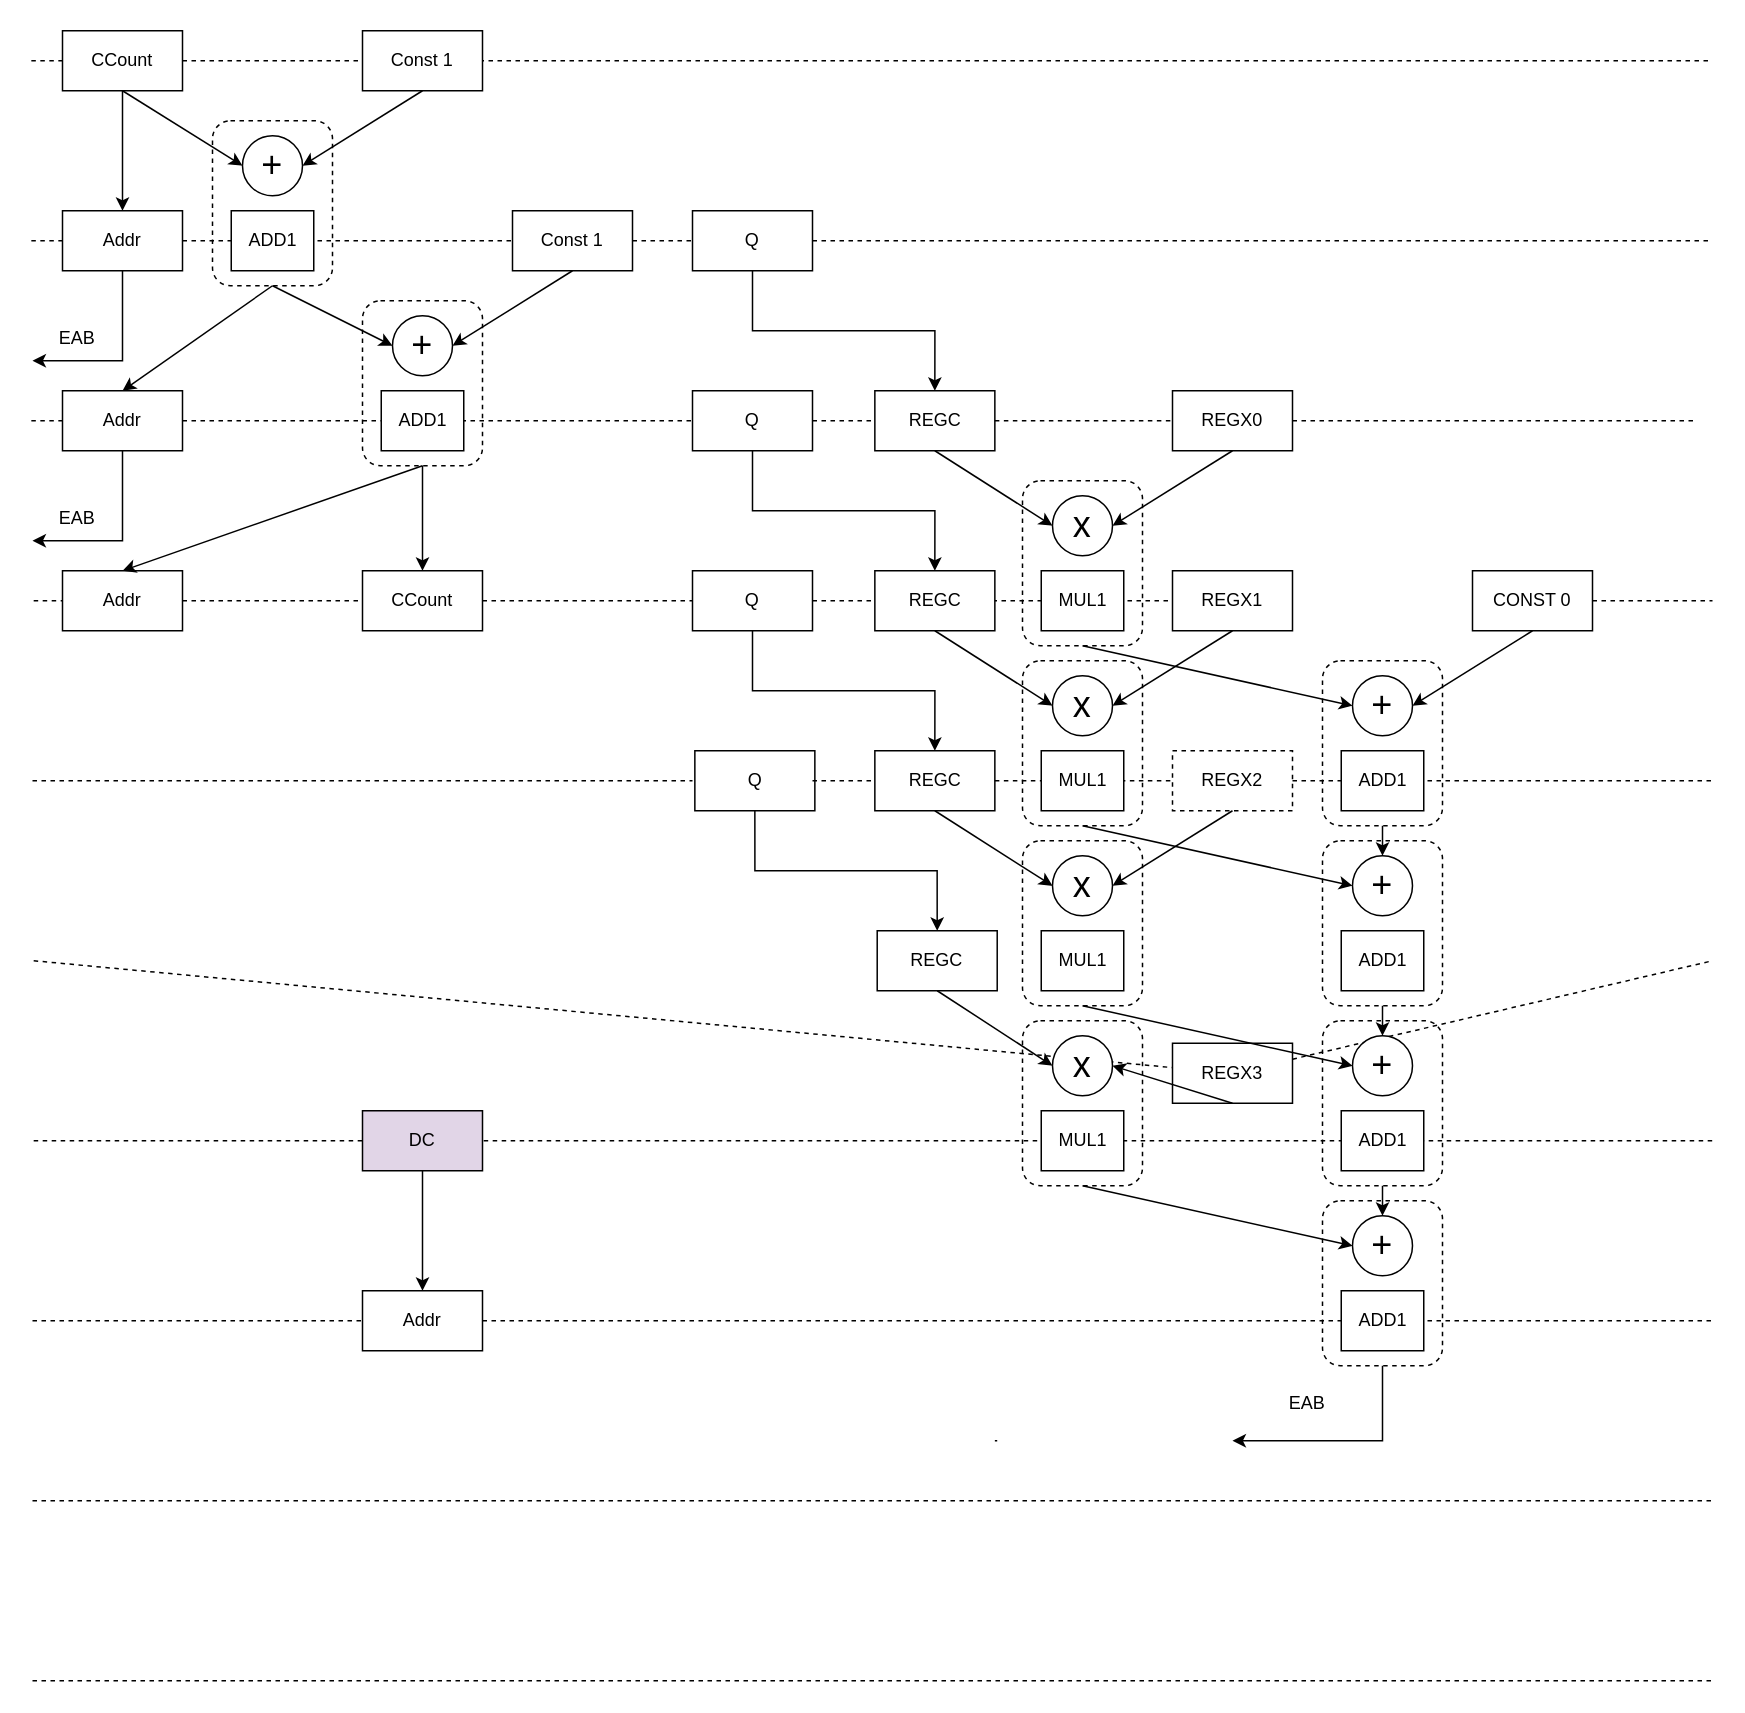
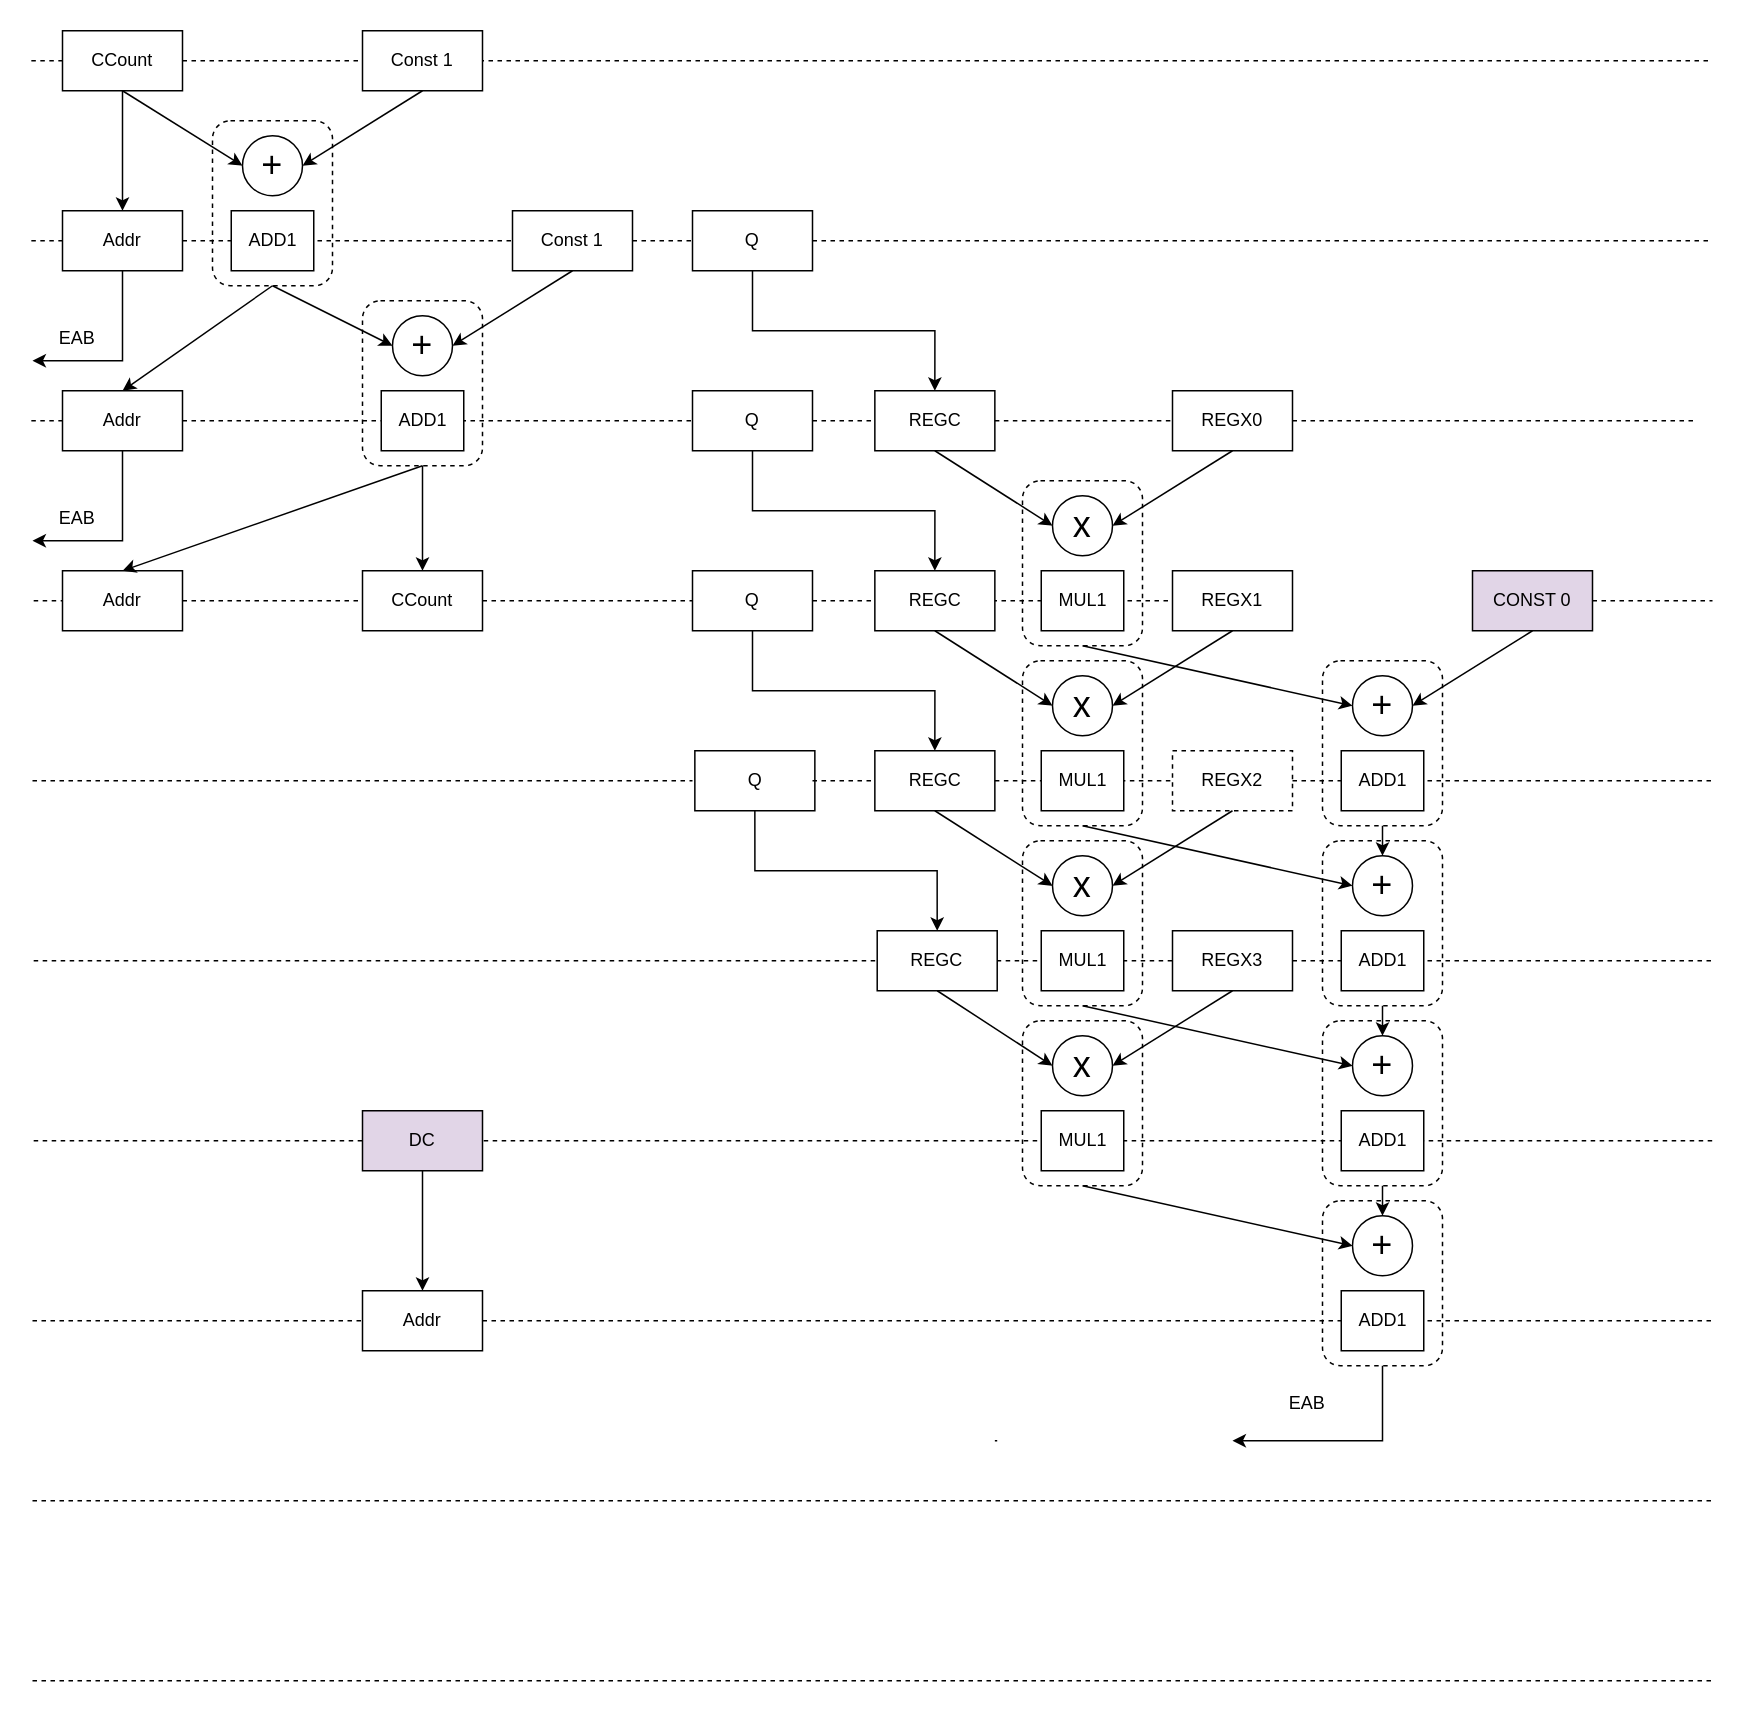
(1532, 601) -> (1532, 601)
(1232, 1073) -> (1232, 961)
